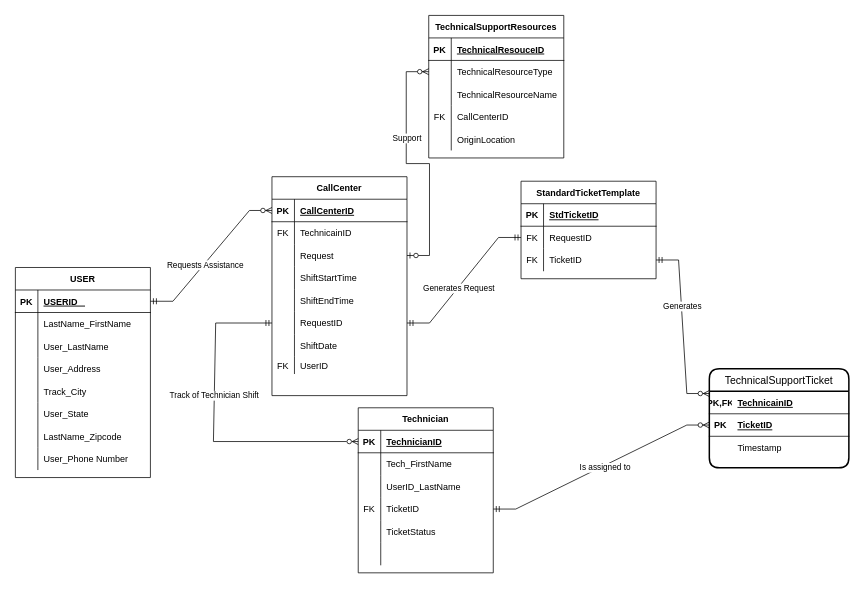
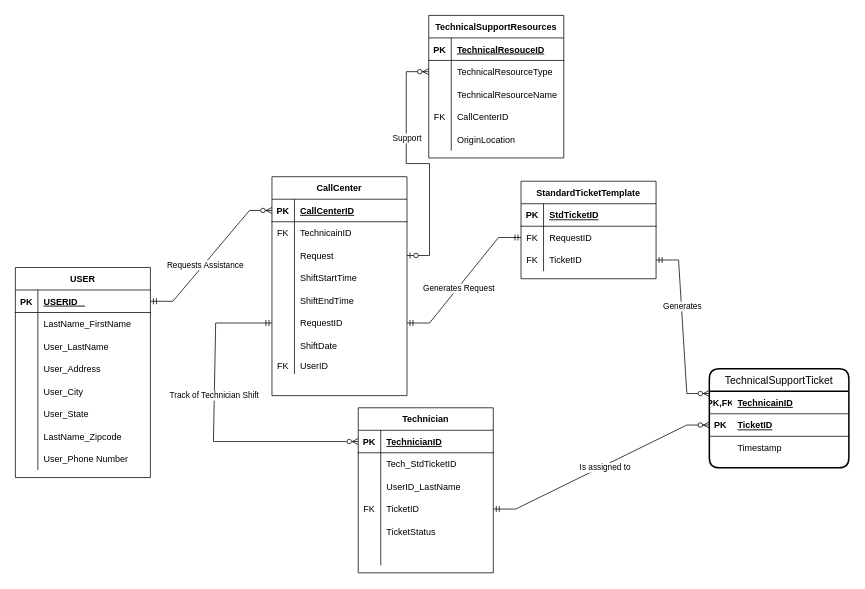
(68, 392) -> (65, 392)
(420, 464) -> (425, 464)
